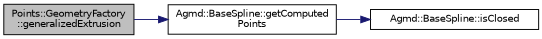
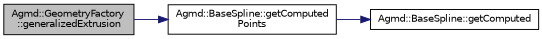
(69, 19) -> (69, 19)
(455, 19) -> (455, 19)
